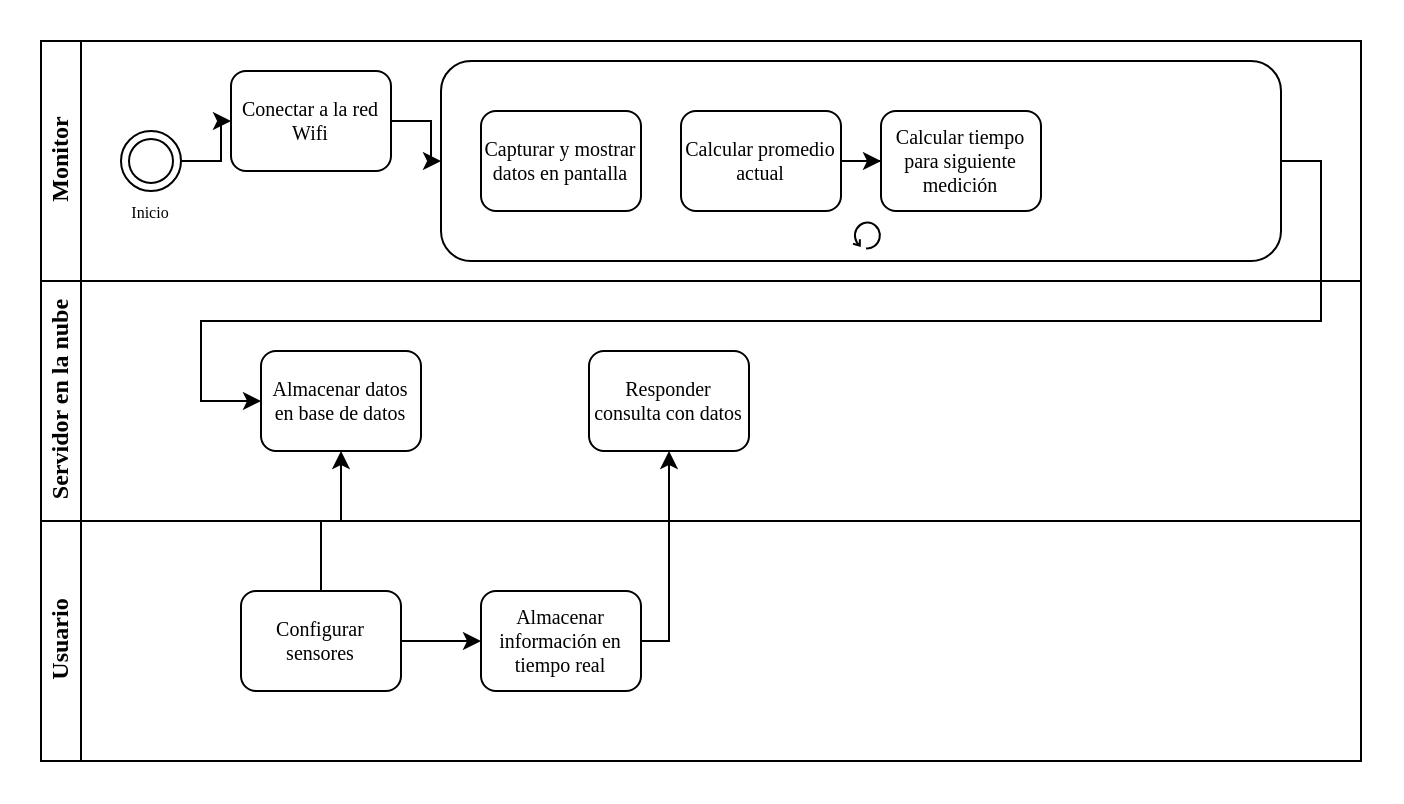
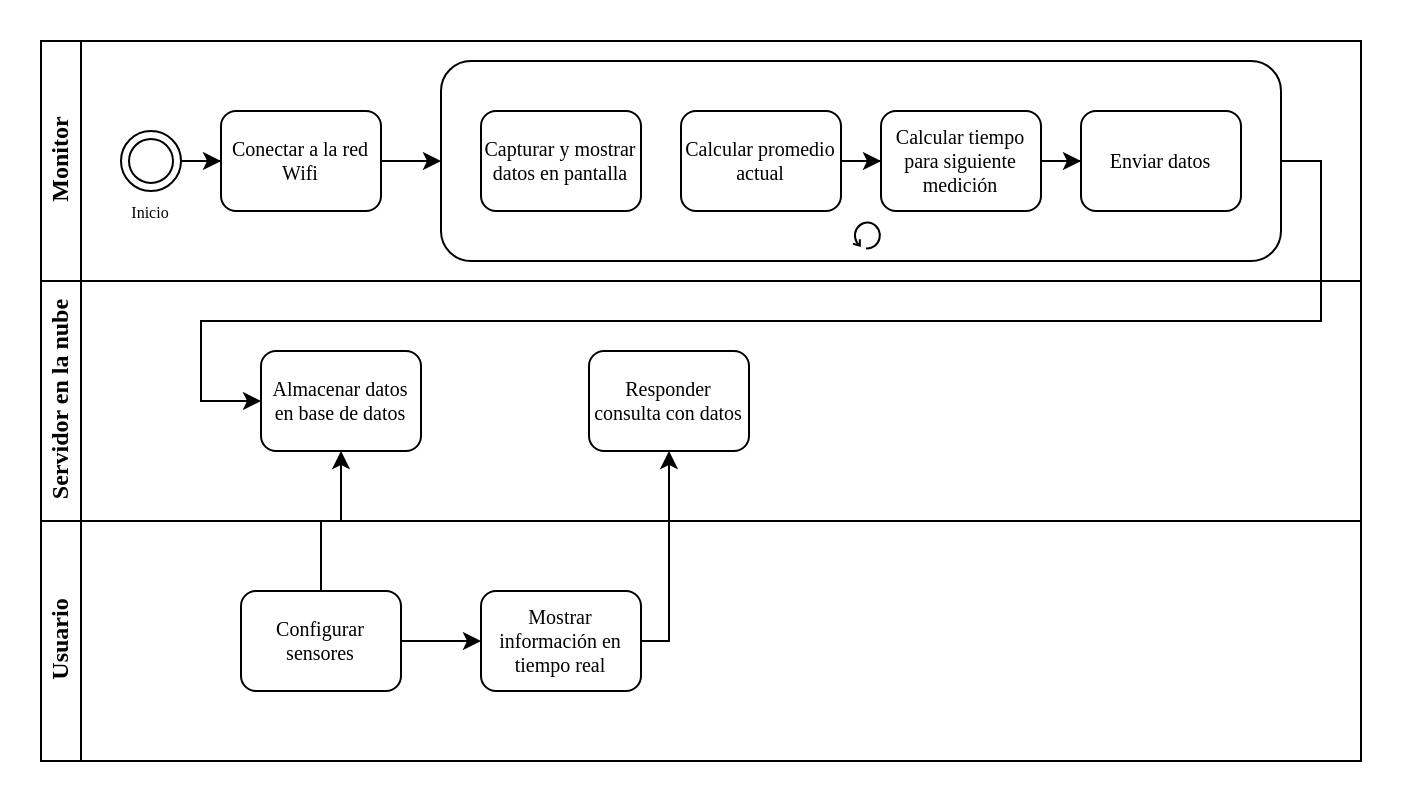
(311, 121) -> (301, 161)
none -> (1068, 161)
none -> (1161, 161)
(561, 641) -> (561, 641)
